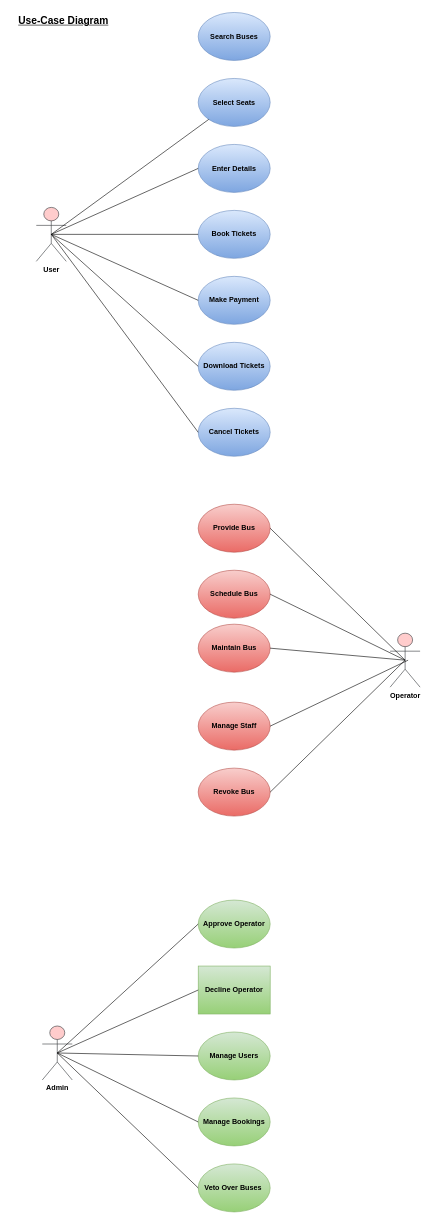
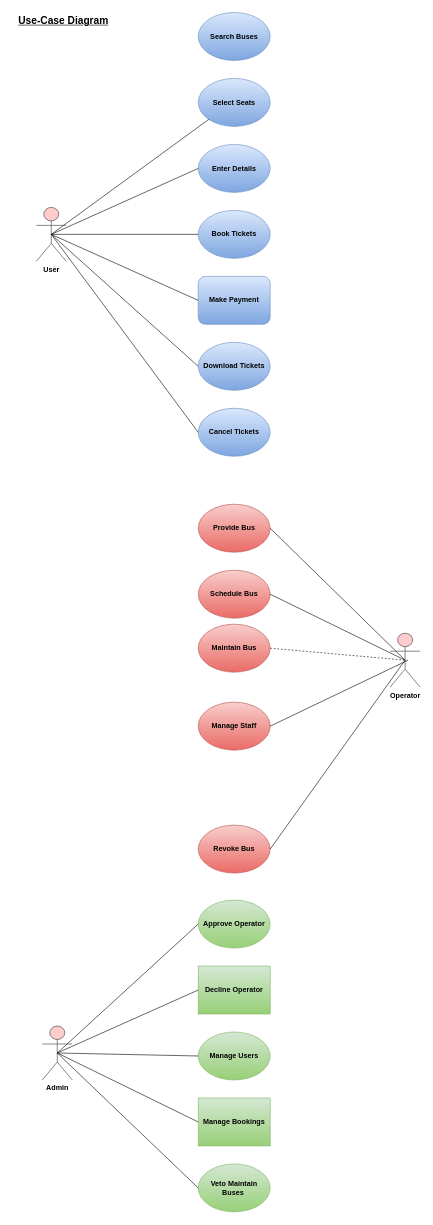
(234, 300) -> (234, 300)
(336, 654) -> (336, 654)
(234, 792) -> (234, 849)
(234, 1122) -> (234, 1122)
(234, 1188) -> (234, 1188)
